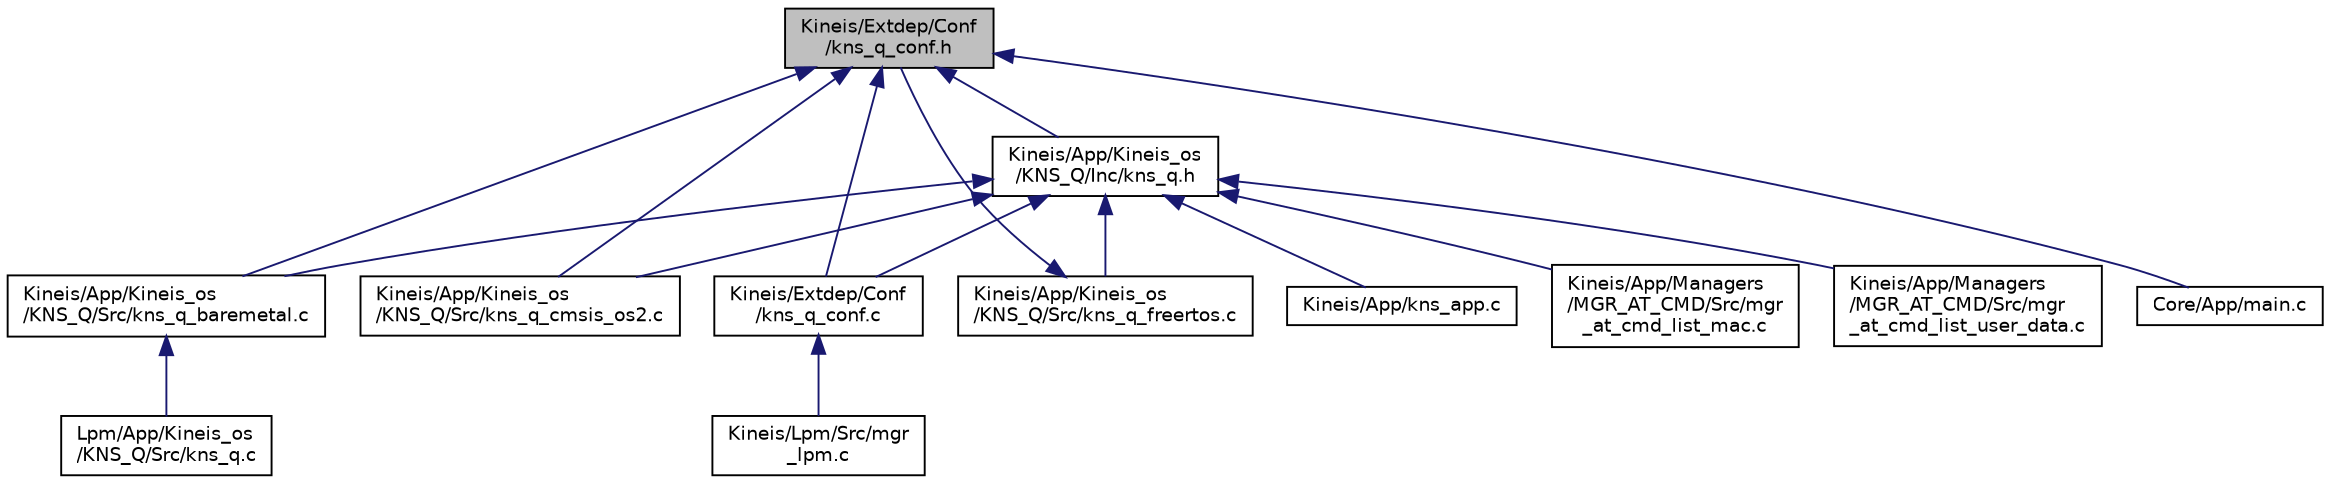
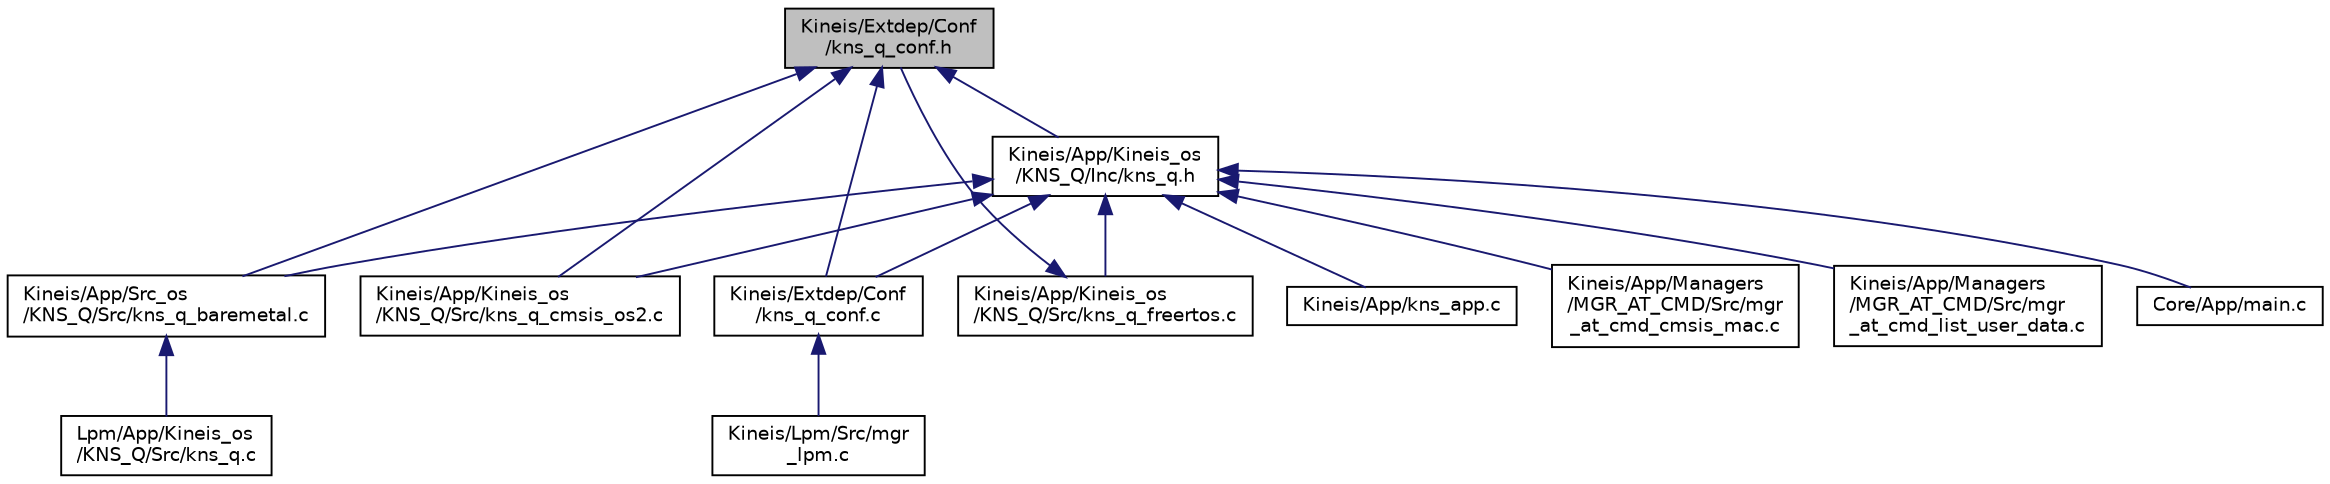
(1606, 151) -> (1718, 203)
(166, 306) -> (166, 306)
(1675, 306) -> (1675, 306)
